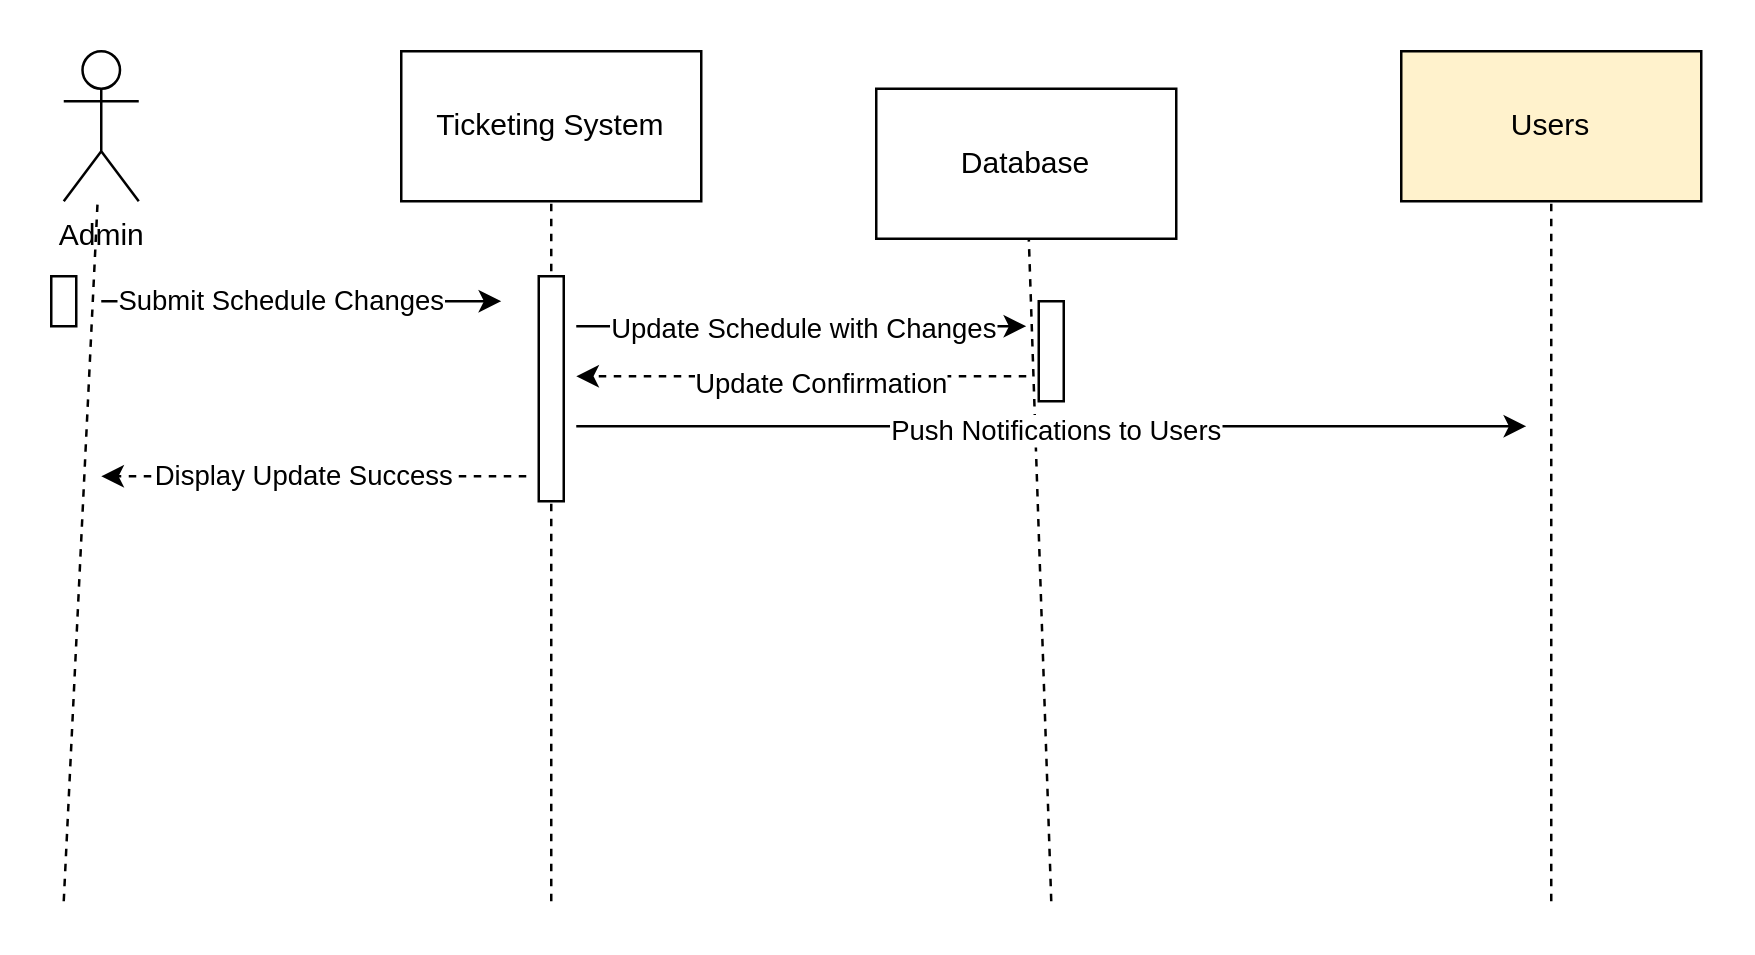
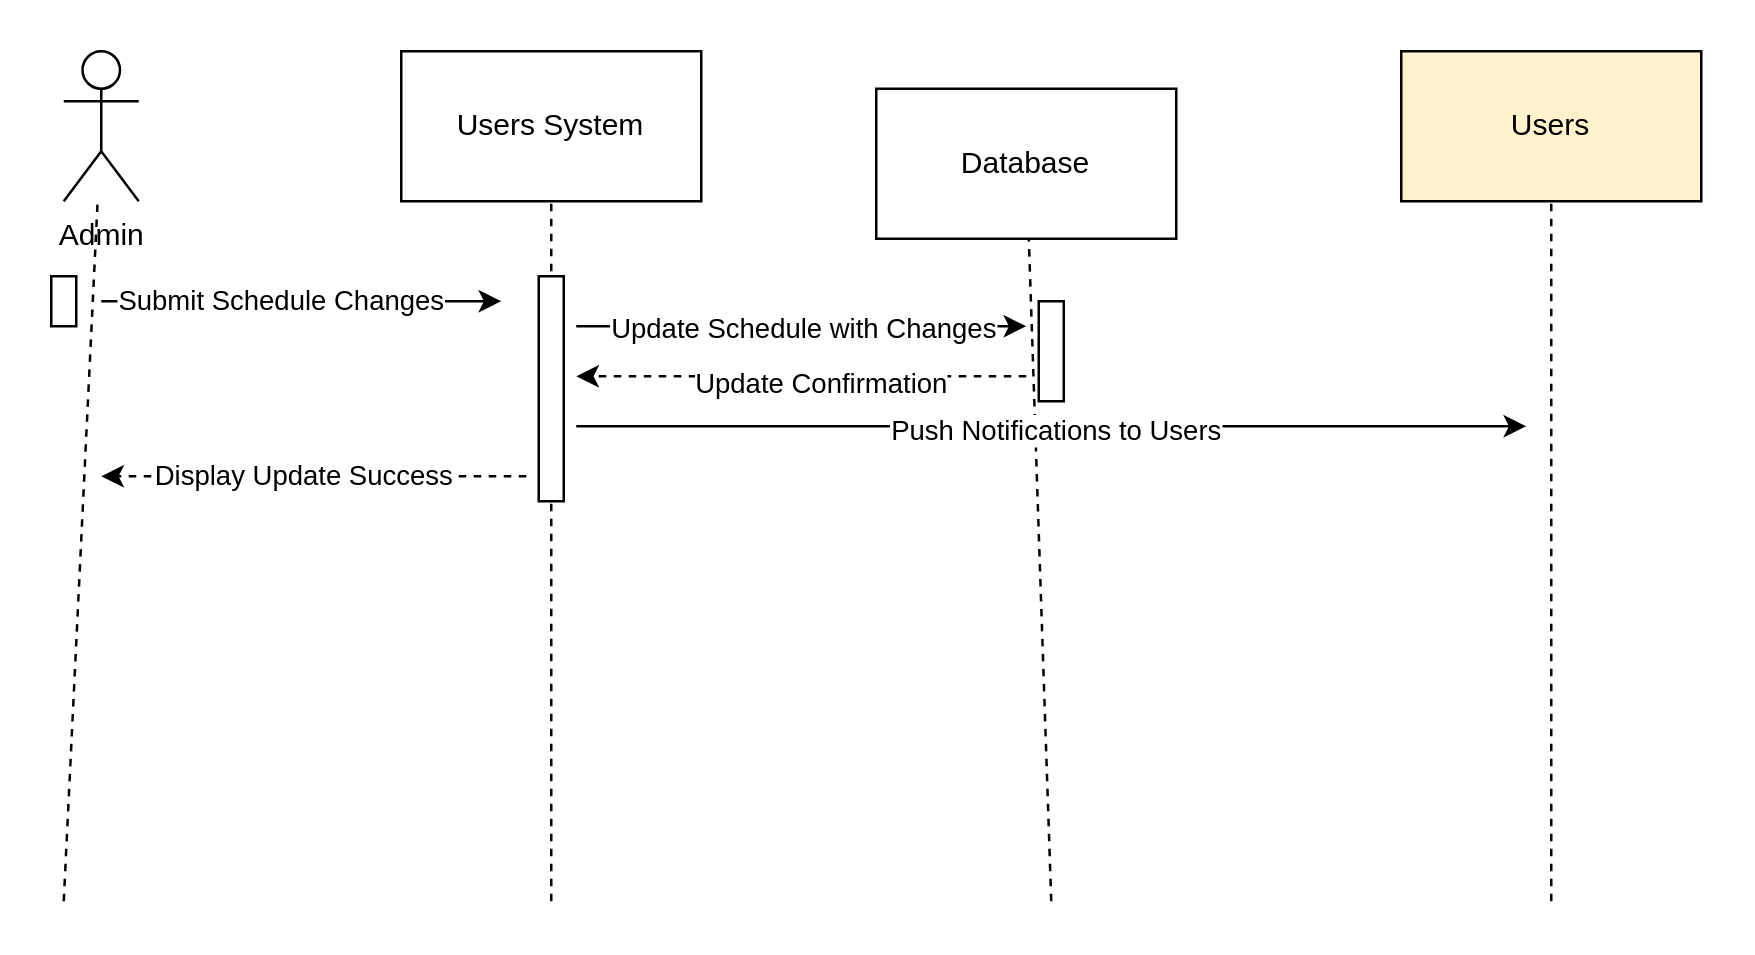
(551, 126) -> (551, 126)
